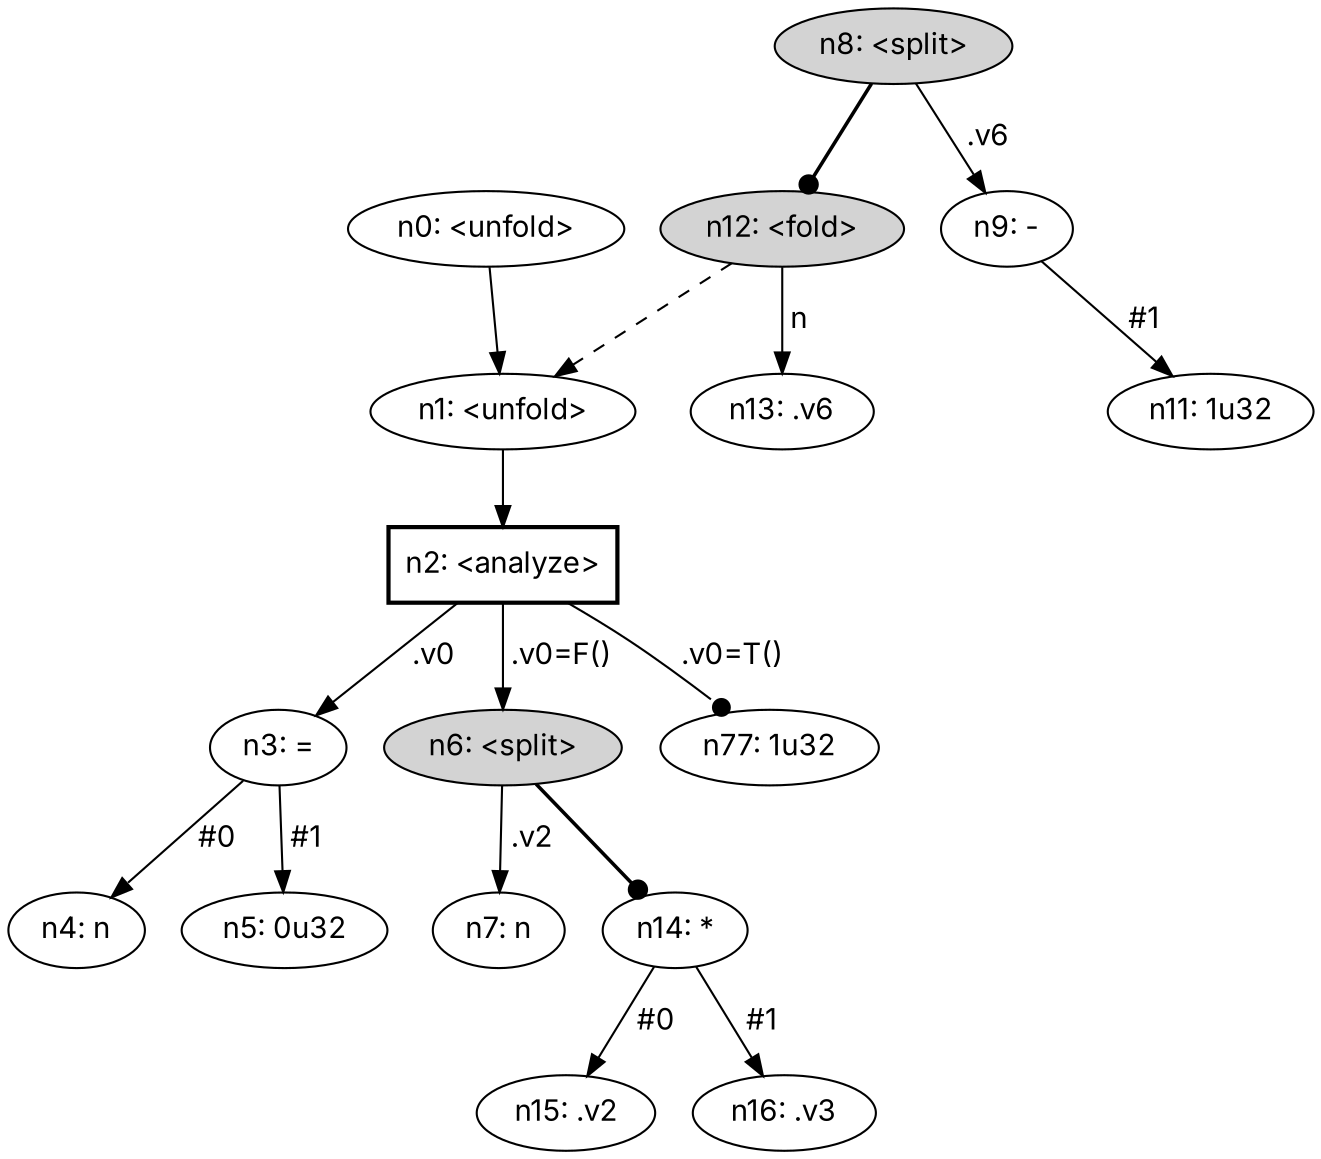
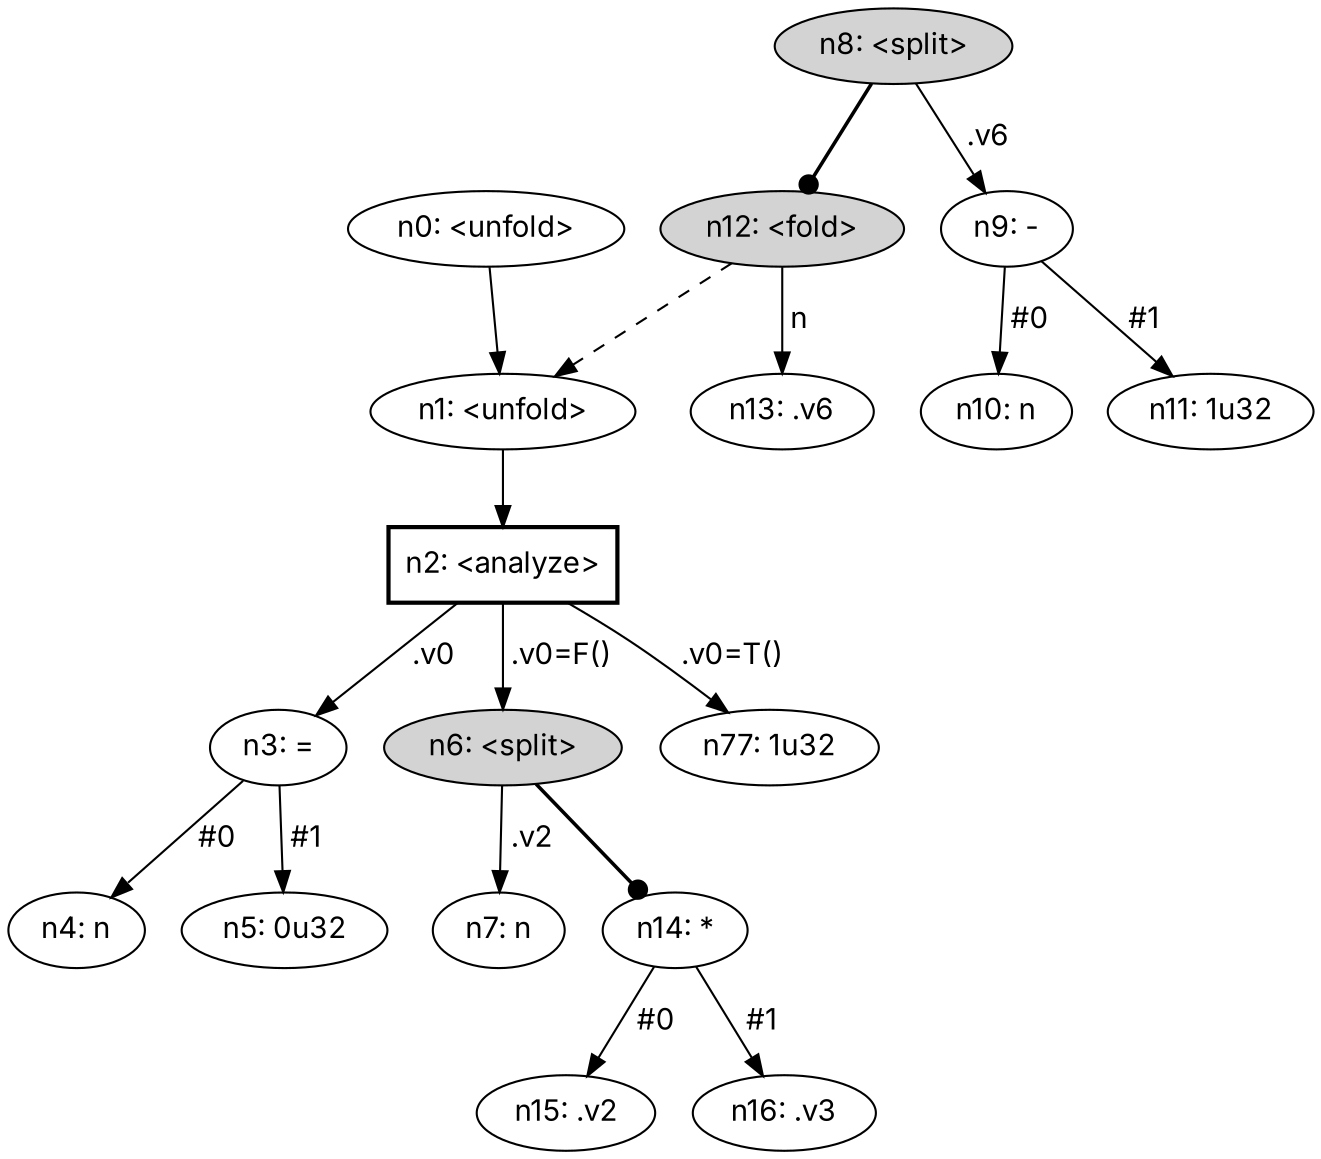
none -> (996, 412)
(641, 649) -> (641, 649)
